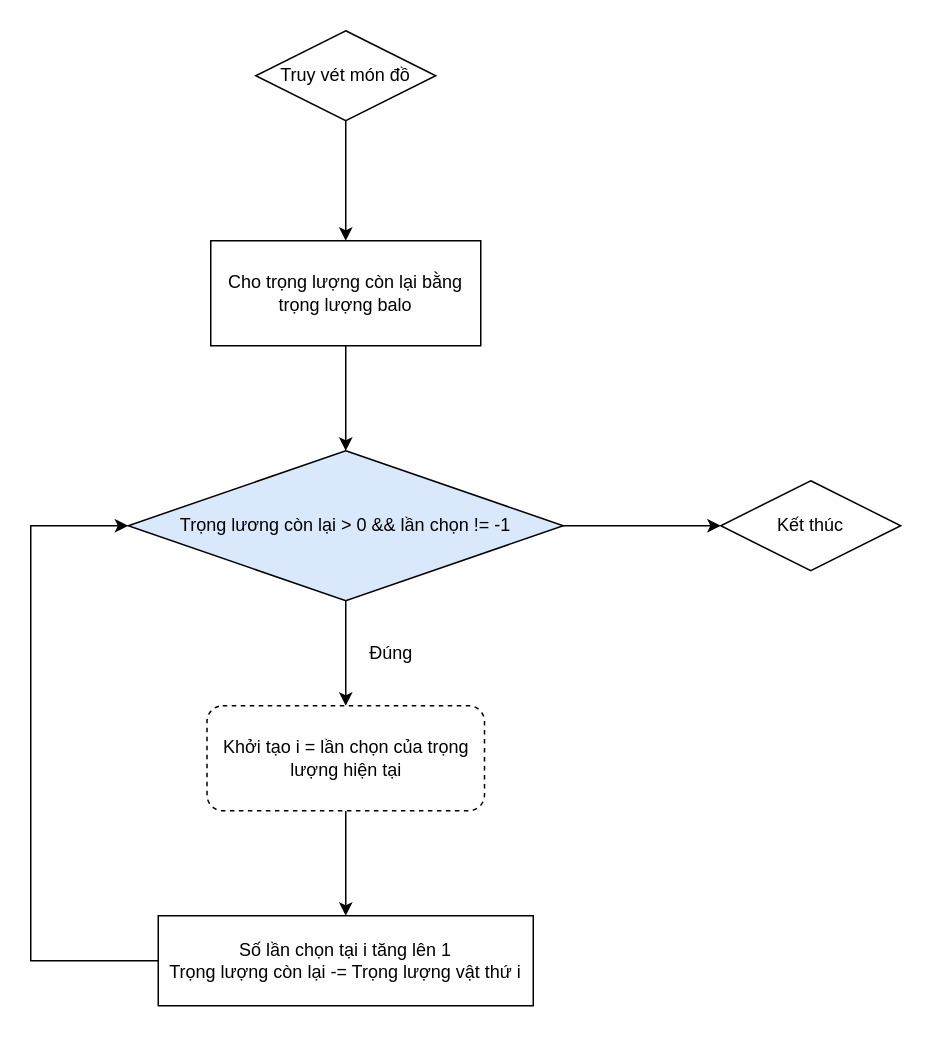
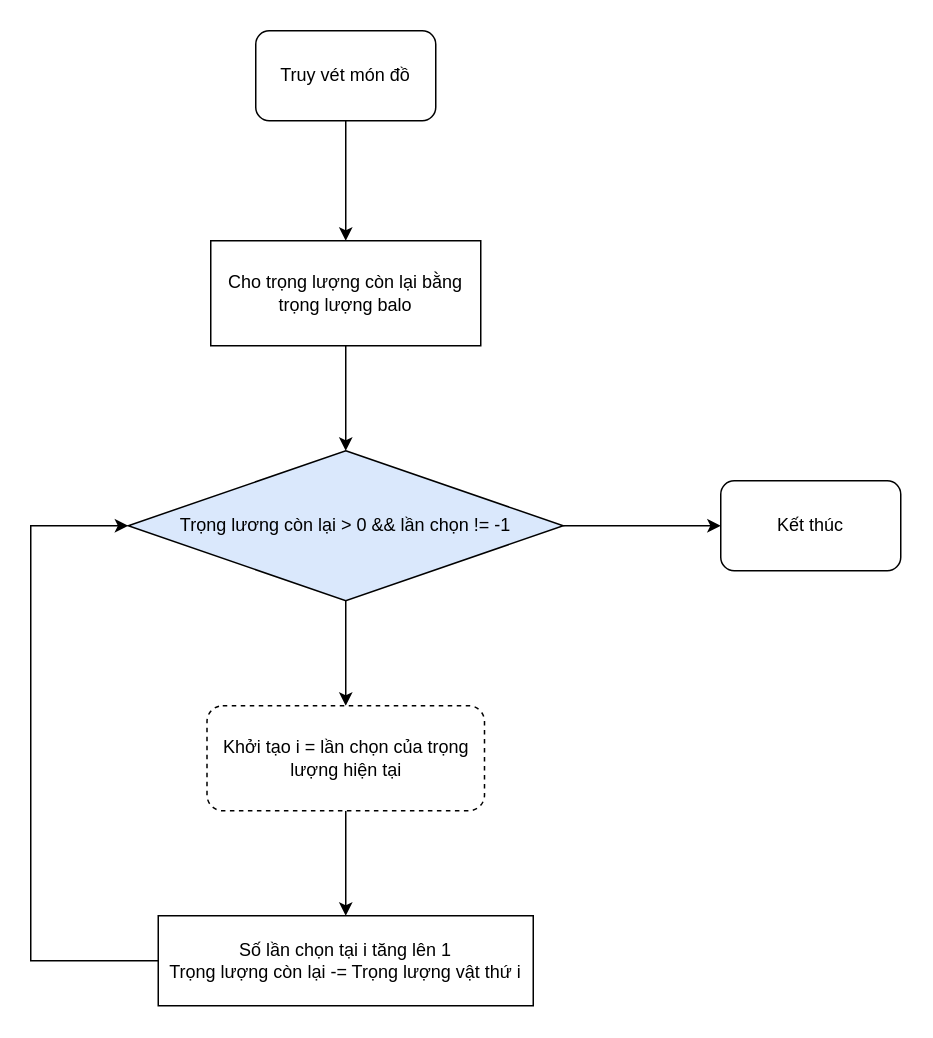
(346, 76) -> (346, 76)
(811, 526) -> (811, 526)
(391, 653) -> none
